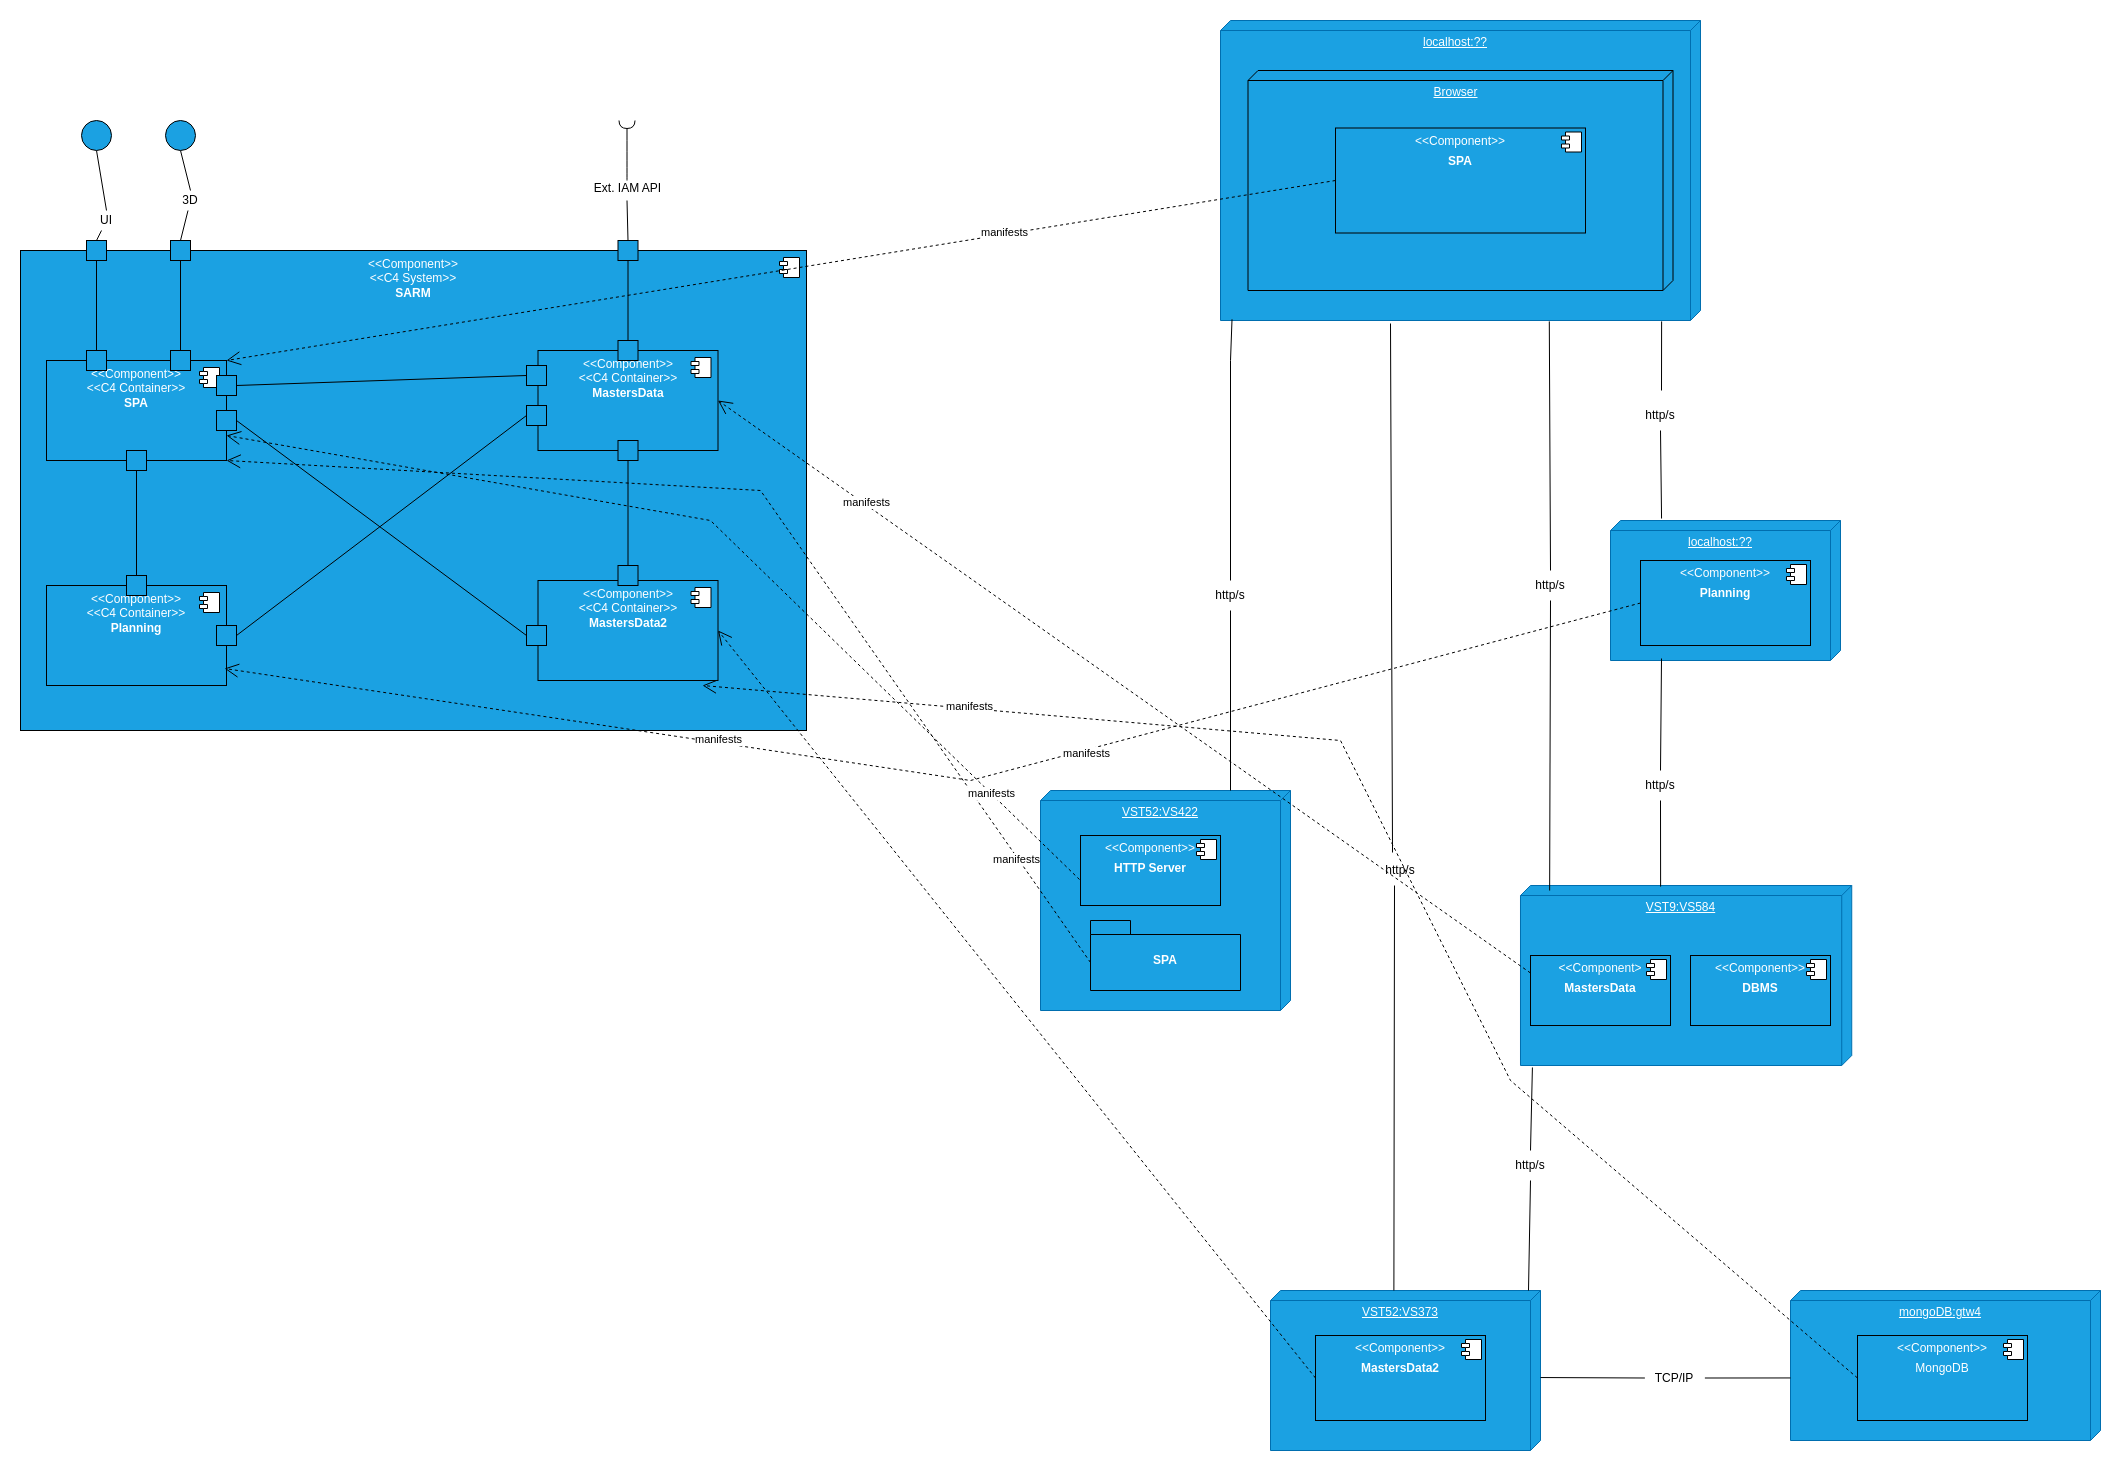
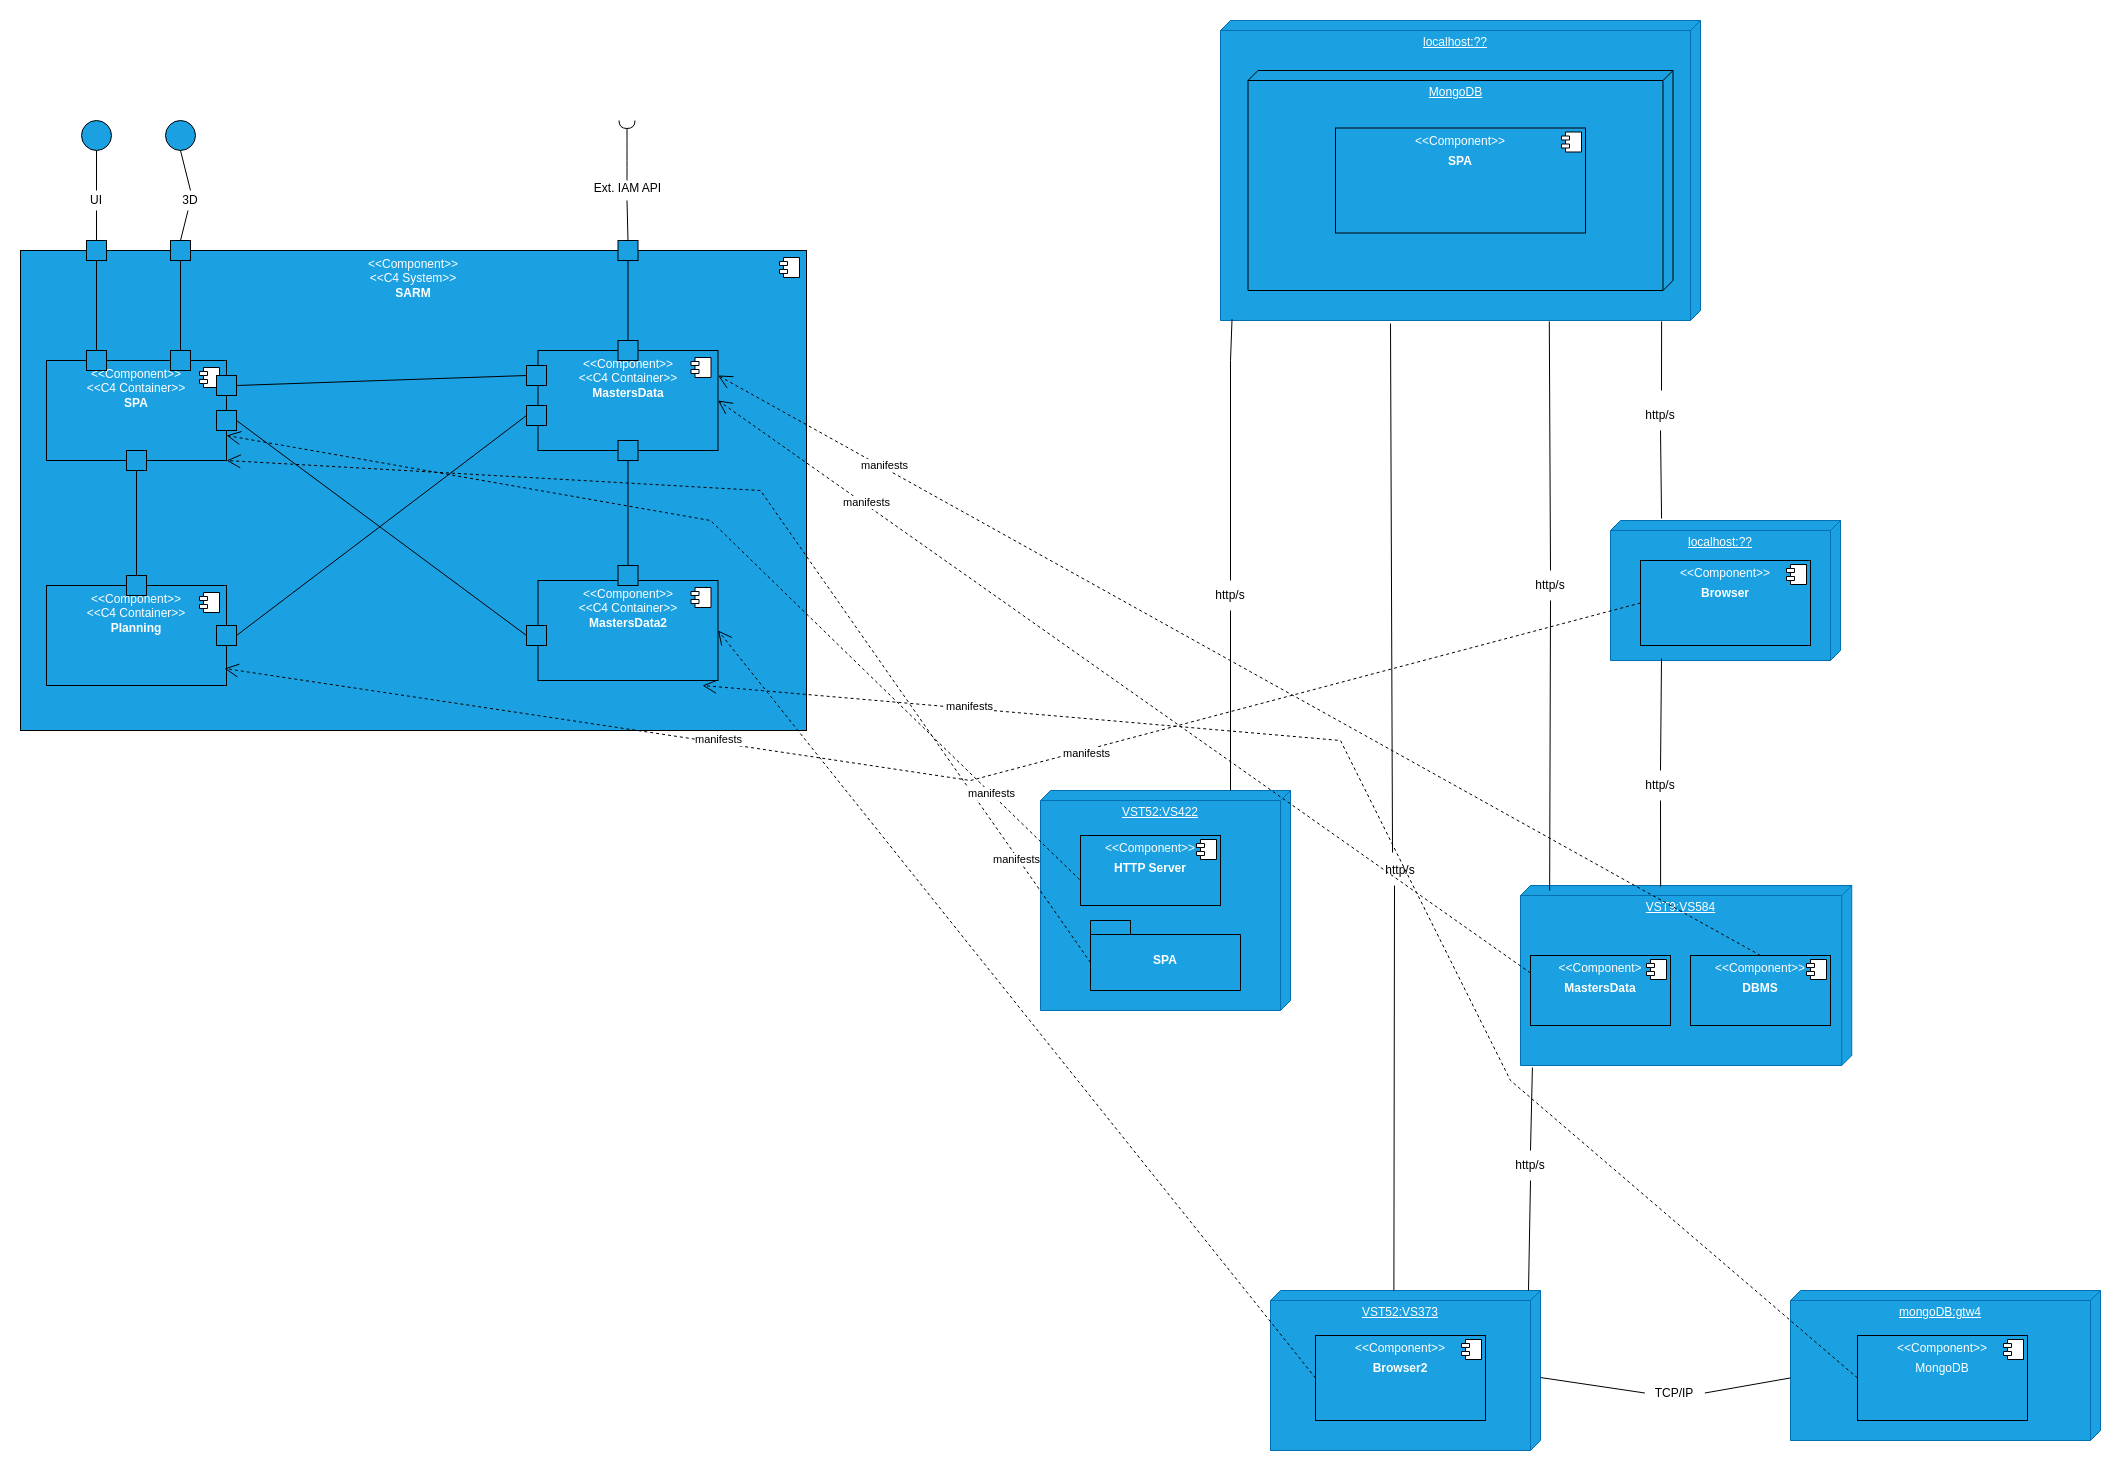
(1456, 93) -> (1456, 93)
(107, 221) -> (97, 201)
(782, 270) -> none
(1684, 561) -> (1684, 561)
none -> (1240, 666)
(1359, 1336) -> (1359, 1336)
(1675, 1378) -> (1675, 1393)
